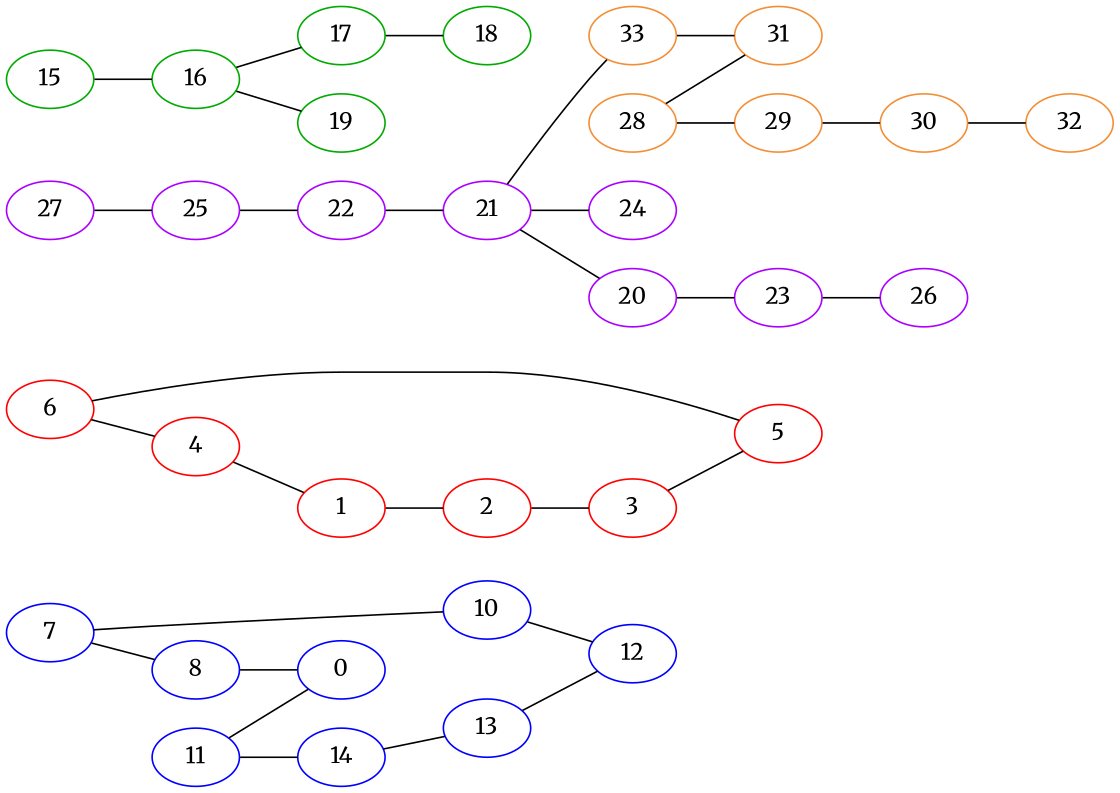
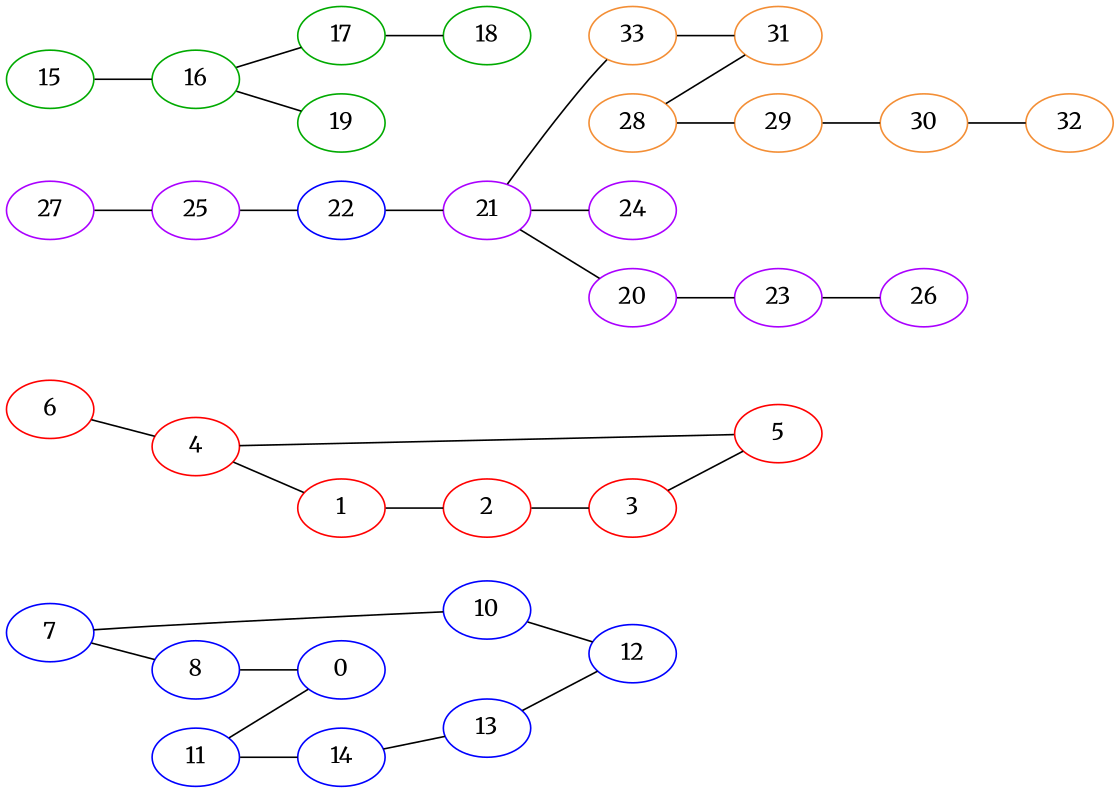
(341, 210) -> (341, 210)
(417, 372) -> (487, 440)
